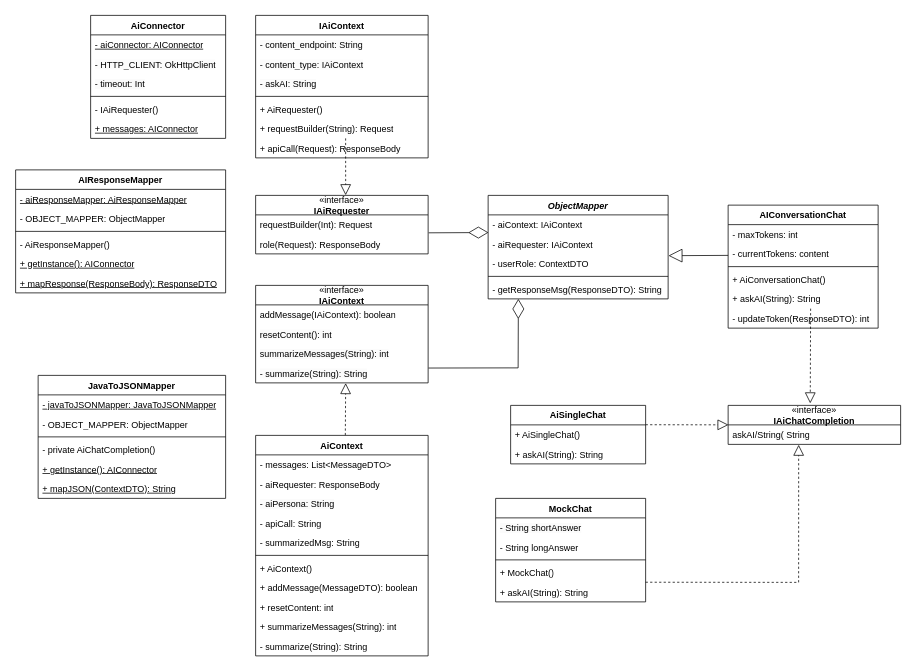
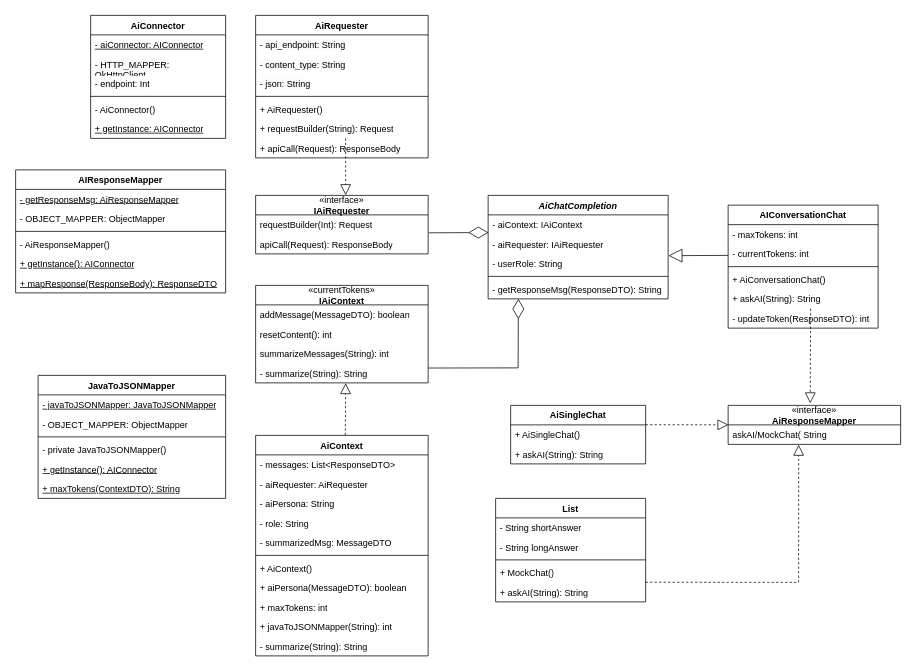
(342, 26) -> (342, 26)
(320, 46) -> (308, 46)
(157, 65) -> (157, 65)
(321, 65) -> (311, 65)
(125, 85) -> (128, 85)
(293, 85) -> (290, 85)
(133, 110) -> (130, 110)
(149, 130) -> (157, 130)
(105, 200) -> (101, 200)
(578, 206) -> (578, 206)
(324, 245) -> (330, 245)
(550, 245) -> (555, 245)
(789, 255) -> (778, 255)
(543, 265) -> (532, 265)
(342, 295) -> (342, 295)
(333, 316) -> (334, 316)
(814, 415) -> (814, 415)
(779, 436) -> (785, 436)
(106, 451) -> (109, 451)
(326, 466) -> (328, 466)
(323, 485) -> (320, 485)
(111, 490) -> (116, 490)
(570, 509) -> (570, 509)
(295, 524) -> (289, 524)
(312, 544) -> (323, 544)
(338, 589) -> (335, 589)
(303, 608) -> (296, 608)
(333, 628) -> (332, 628)
